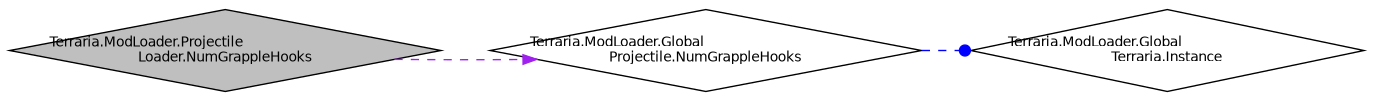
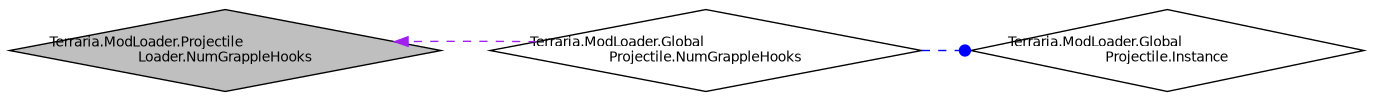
(1167, 51) -> (1167, 51)
(458, 60) -> (473, 41)
